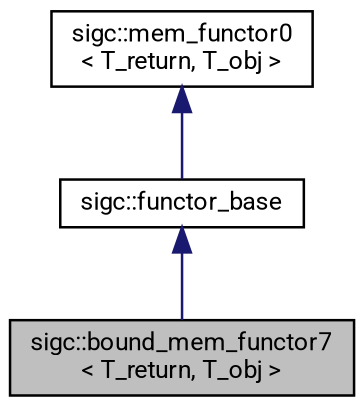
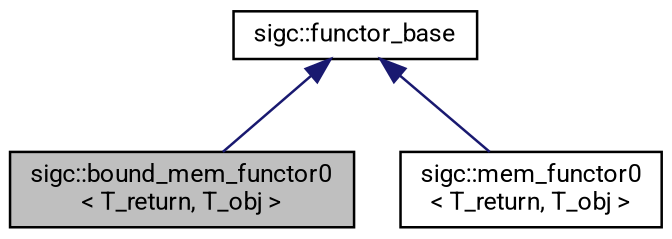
(182, 146) -> (445, 114)
(182, 358) -> (182, 190)
